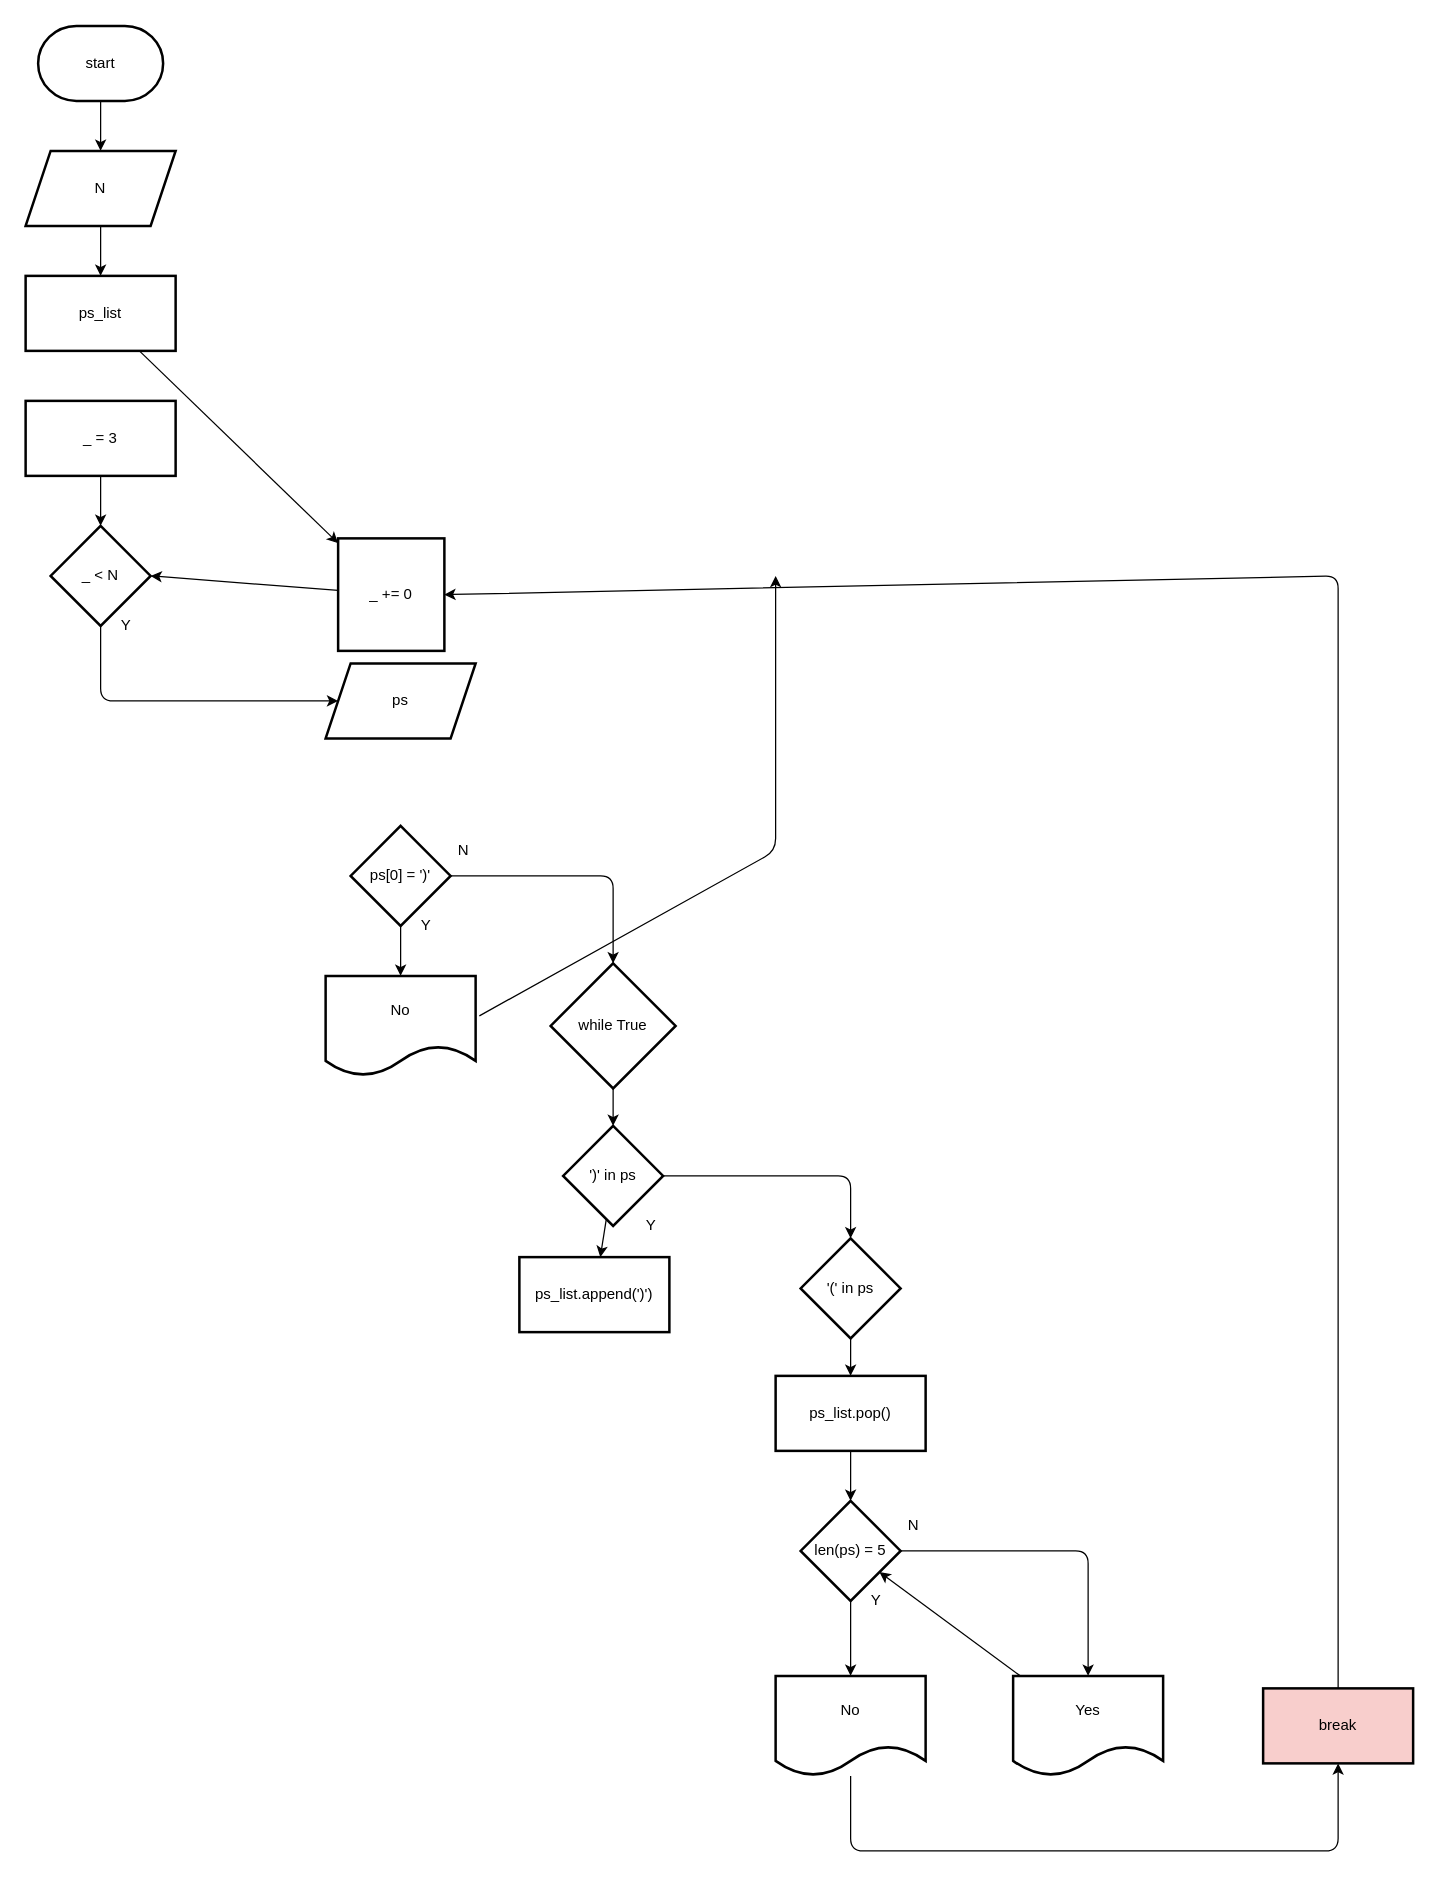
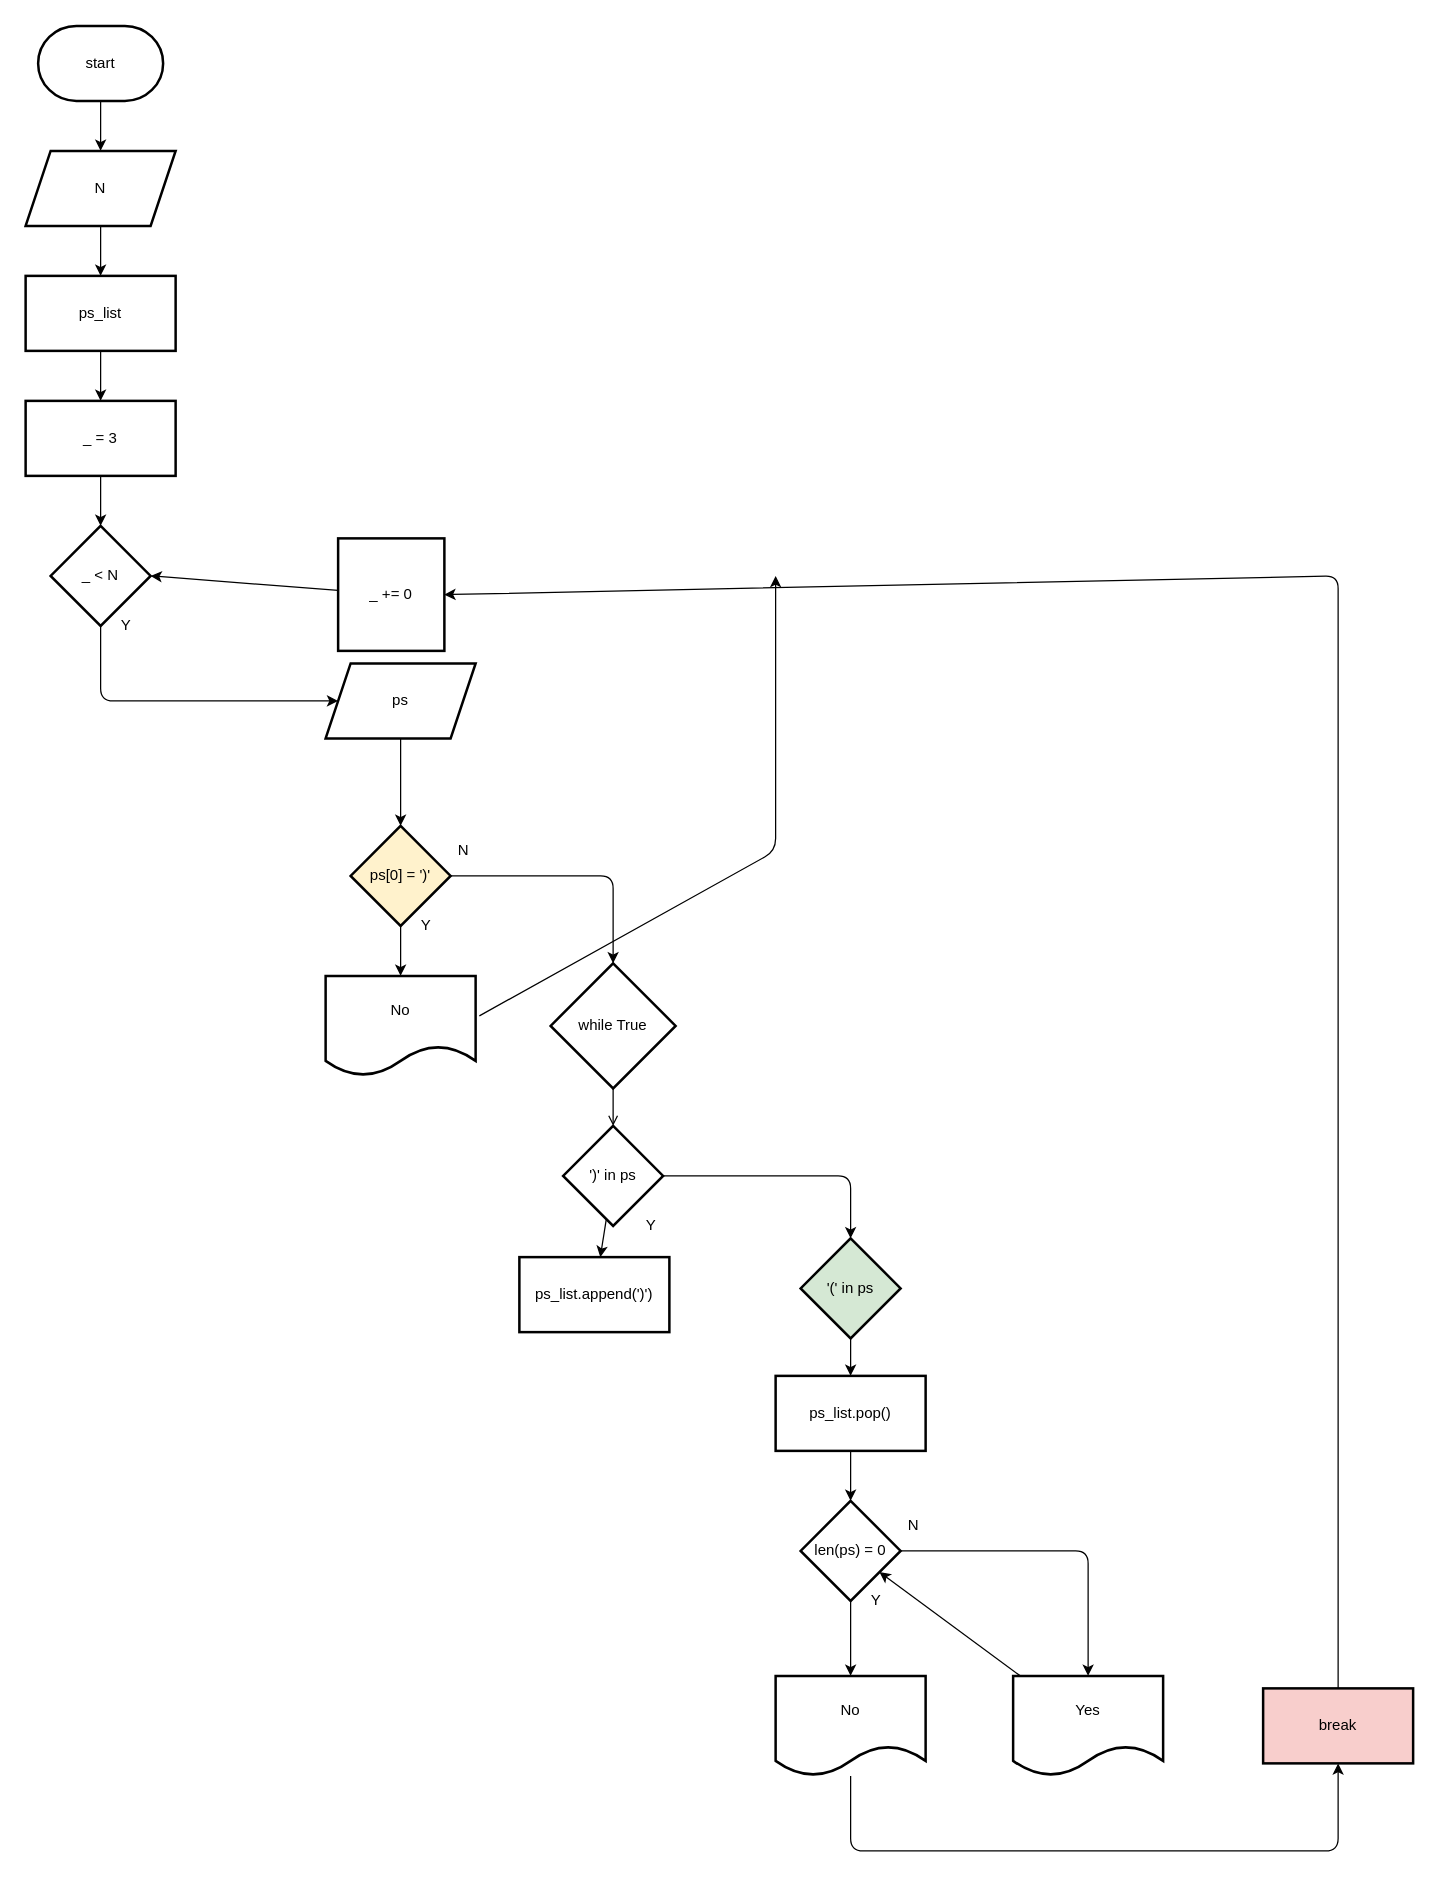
(236, 444) -> (101, 372)
none -> (401, 777)
(401, 876) -> (401, 876)
(613, 1116) -> (613, 1117)
(851, 1288) -> (851, 1288)
(851, 1551) -> (851, 1551)
